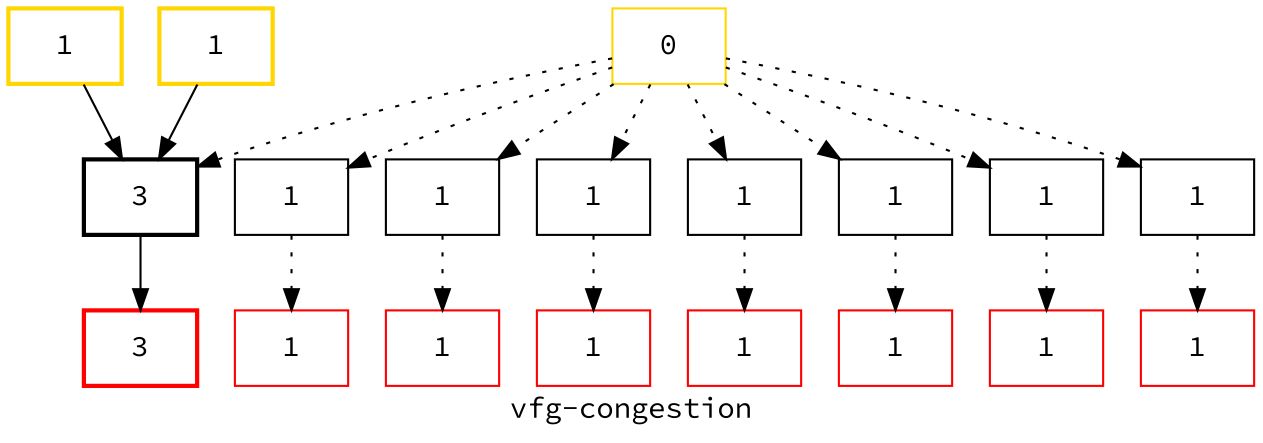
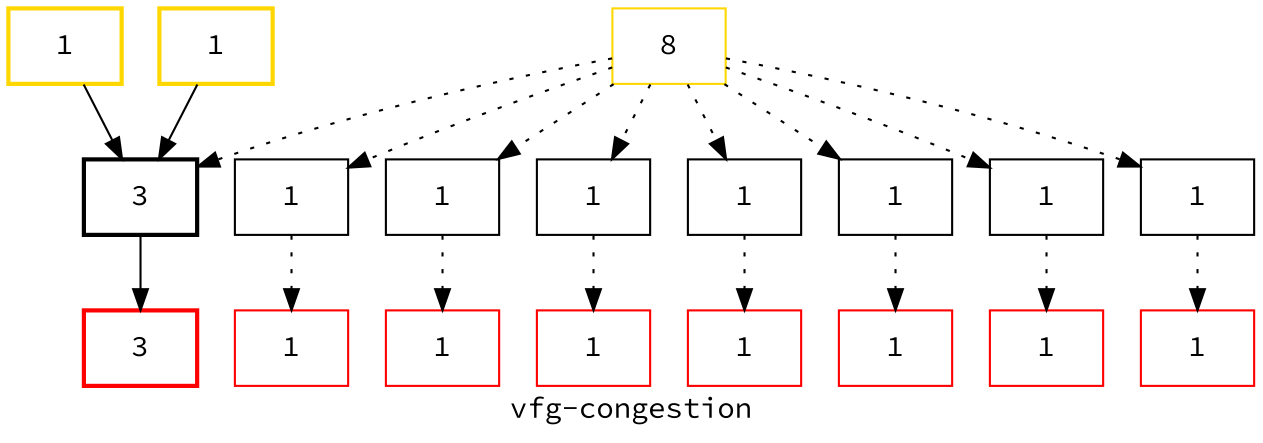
(669, 46) -> (669, 46)
